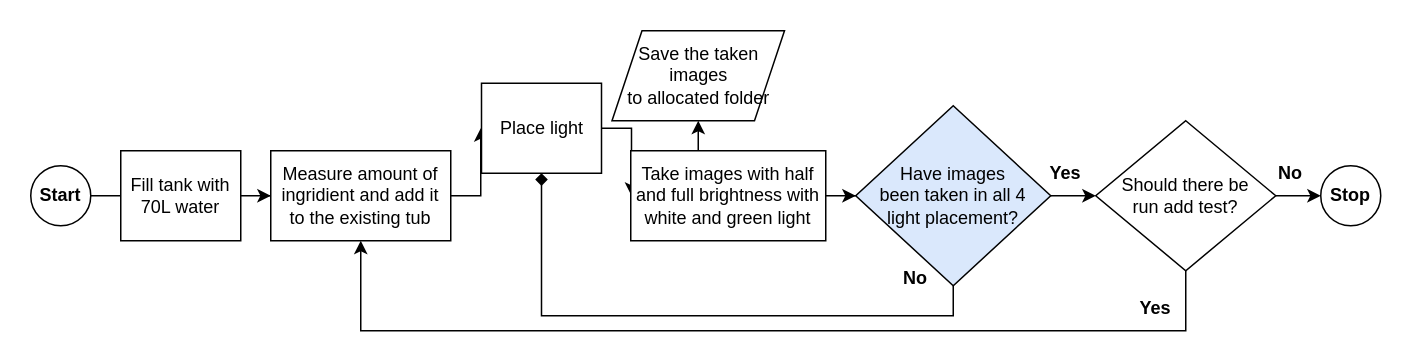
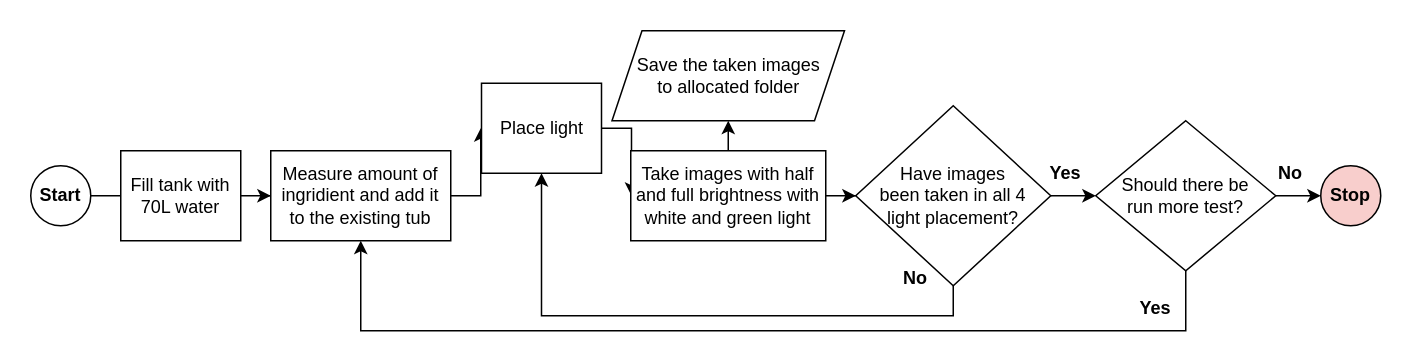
(698, 76) -> (728, 76)
(542, 186) -> (542, 185)
(953, 196) -> (953, 196)
(1186, 196) -> (1186, 196)
(1351, 196) -> (1351, 196)
